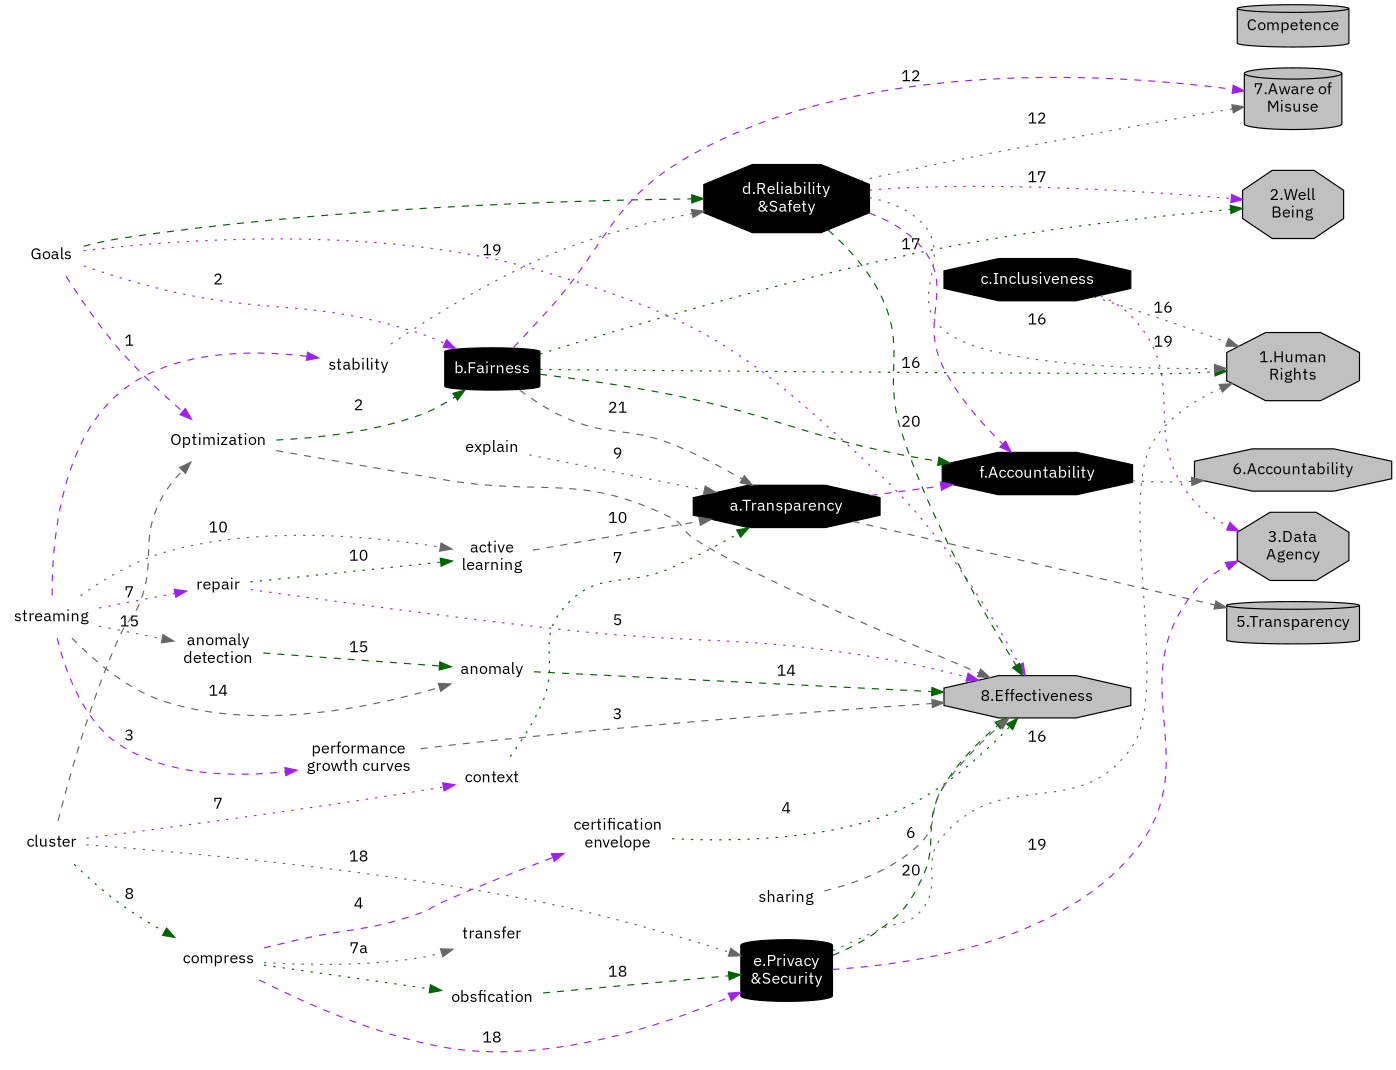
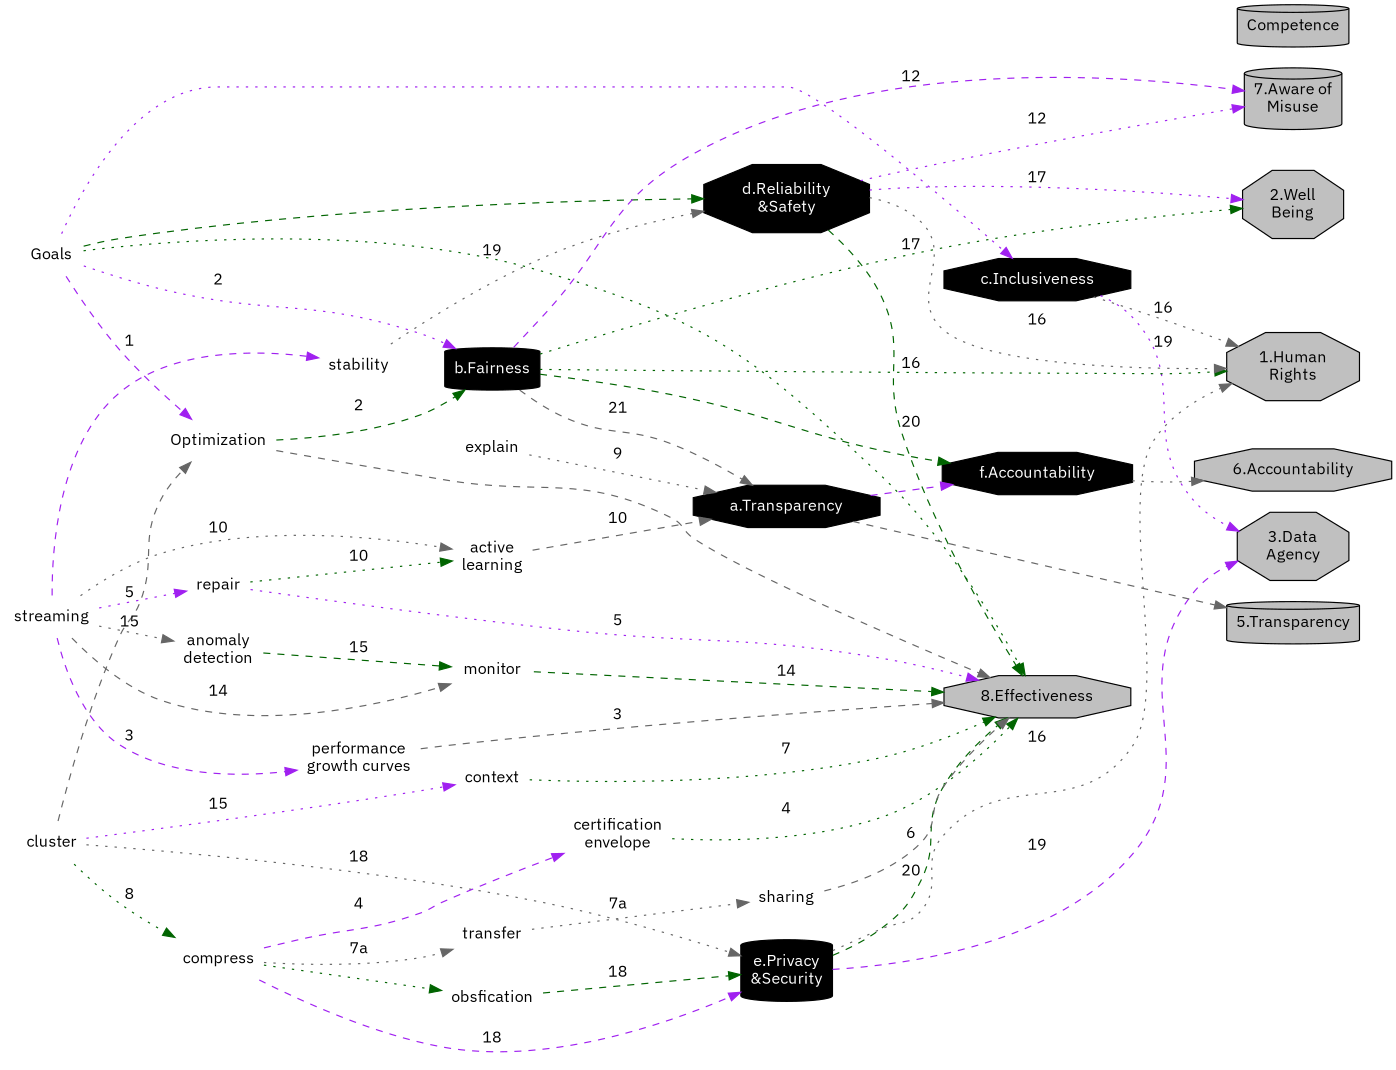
none -> (526, 87)
(1046, 143) -> (1046, 143)
(625, 299) -> (625, 299)
(934, 330) -> none
(130, 593) -> (130, 593)
(575, 597) -> (760, 775)
(492, 670) -> (492, 670)
(219, 804) -> (219, 804)
none -> (635, 917)
